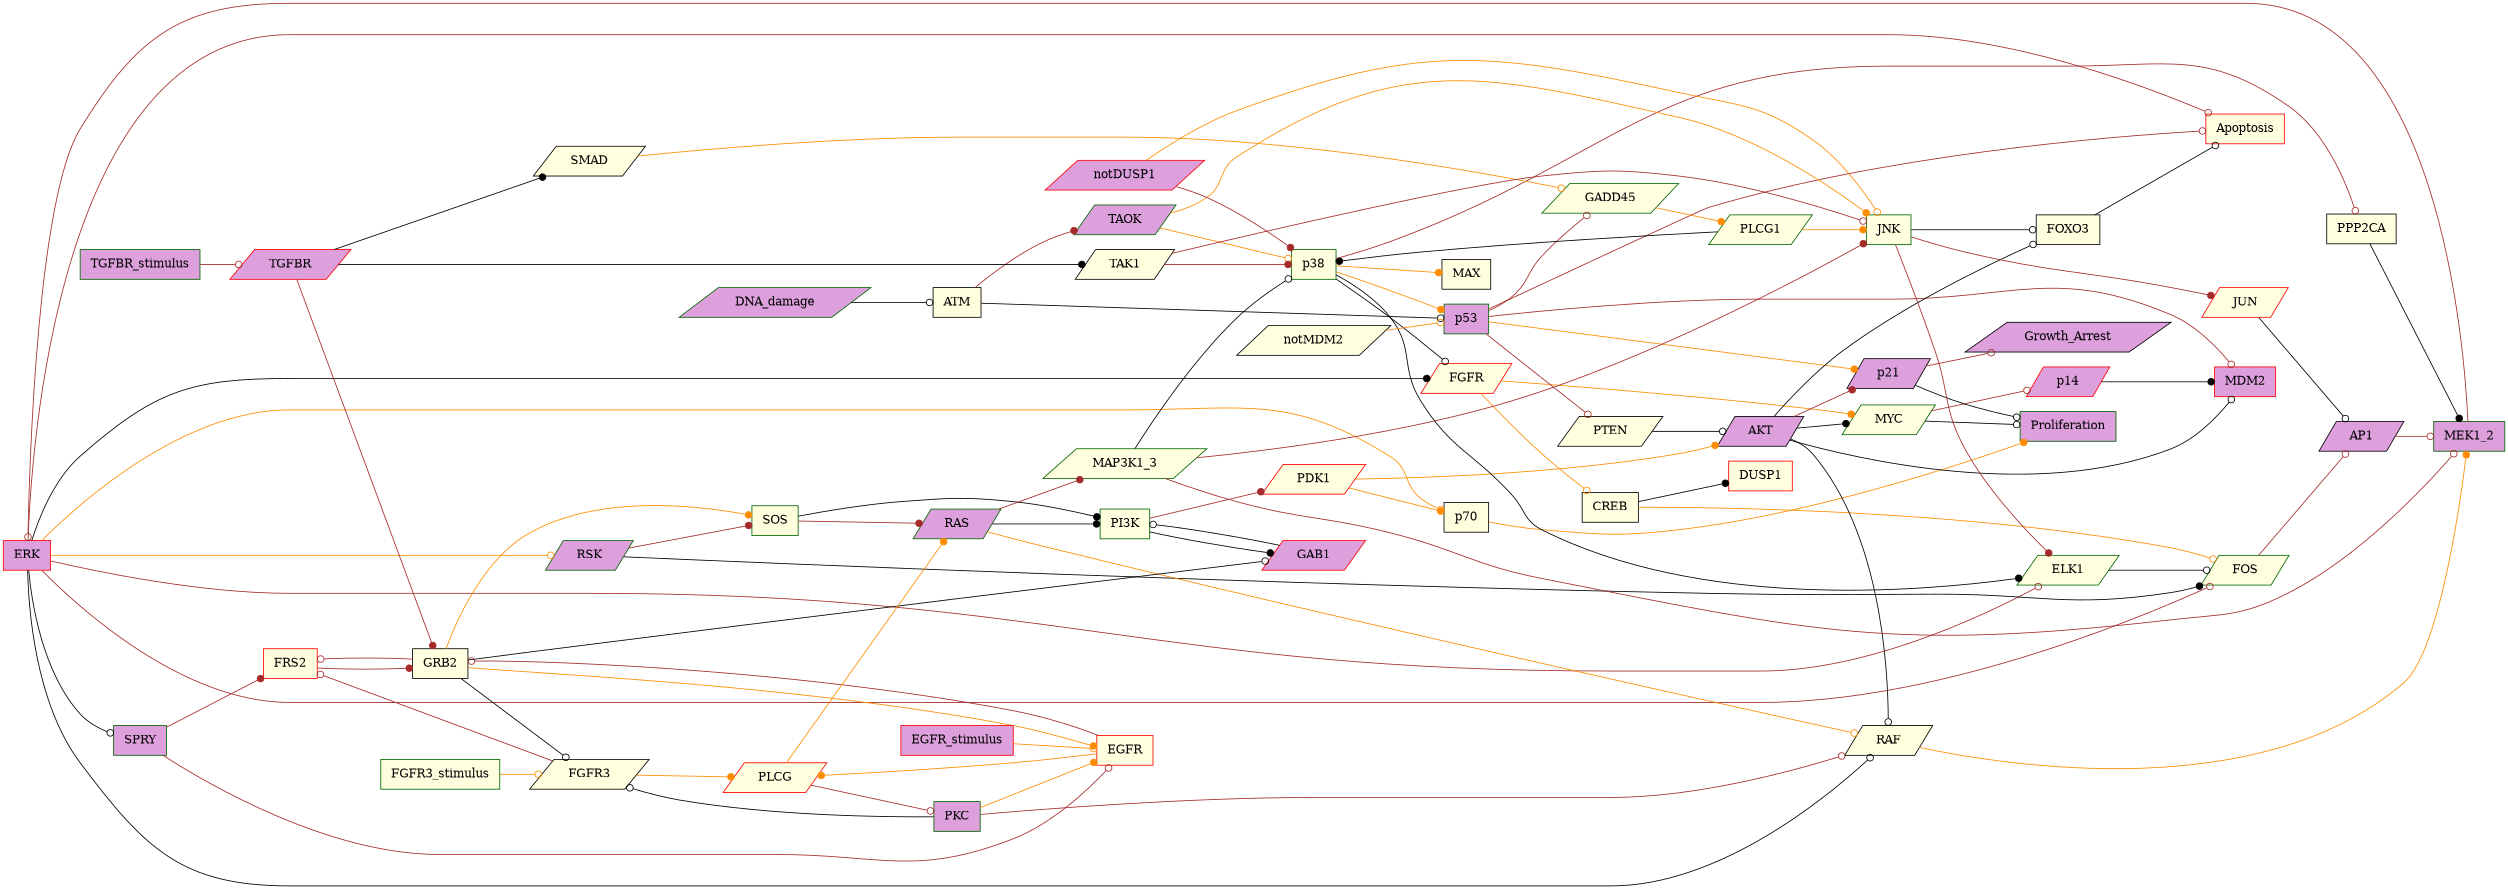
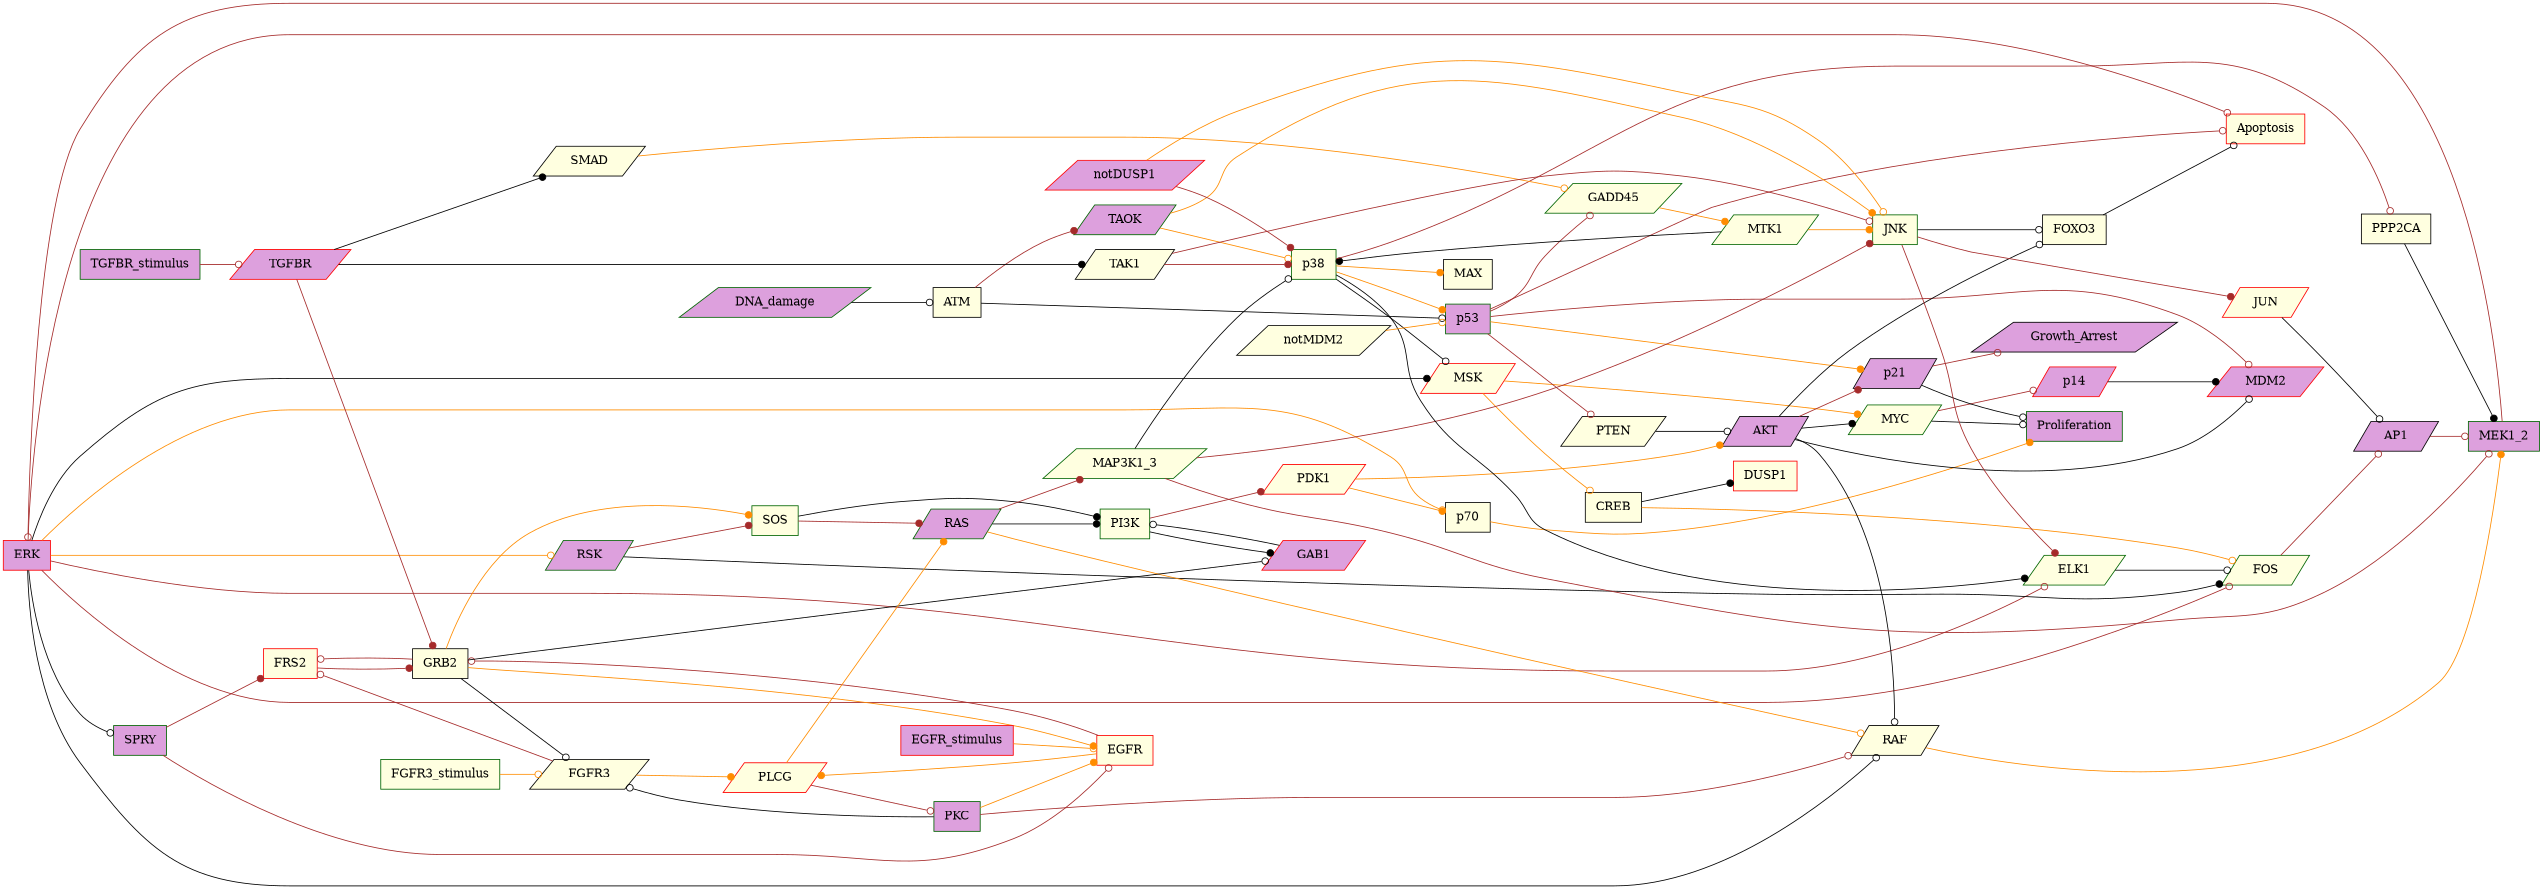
(1761, 230) -> (1765, 230)
(1466, 378) -> (1468, 378)
(2245, 382) -> (2266, 382)
